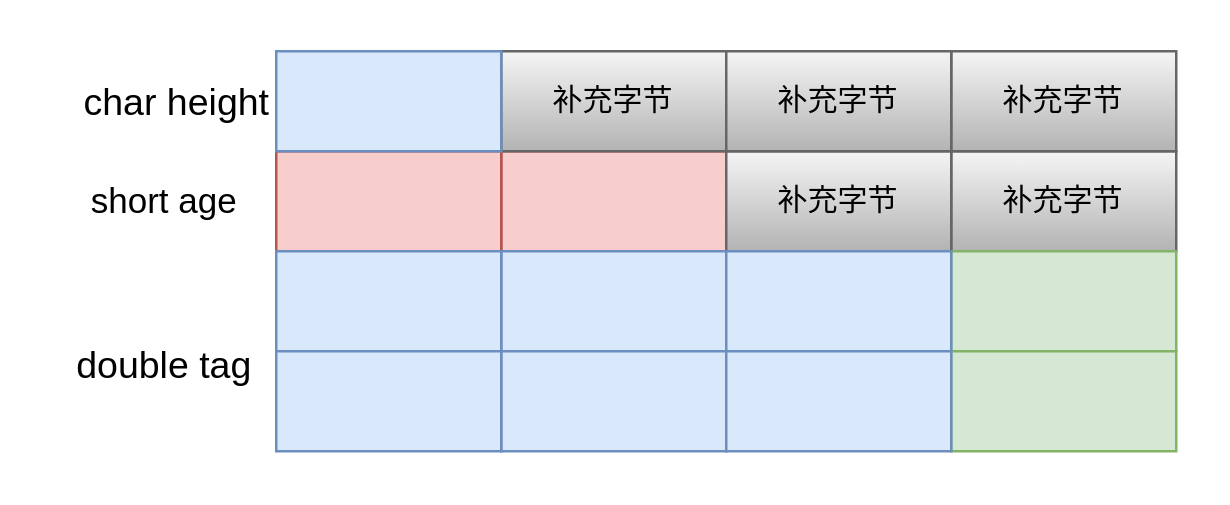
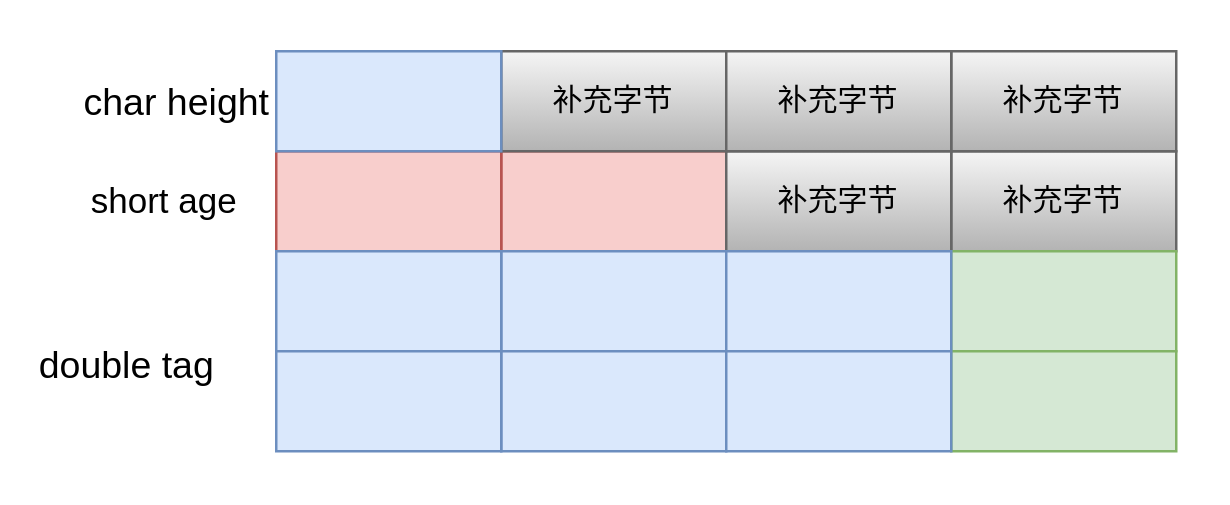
(164, 364) -> (126, 364)
